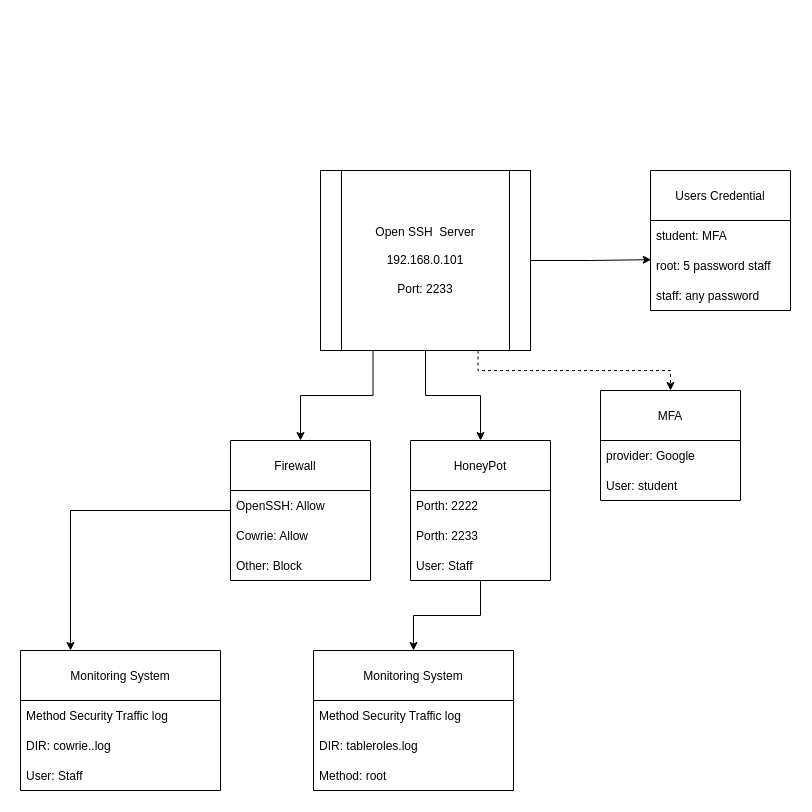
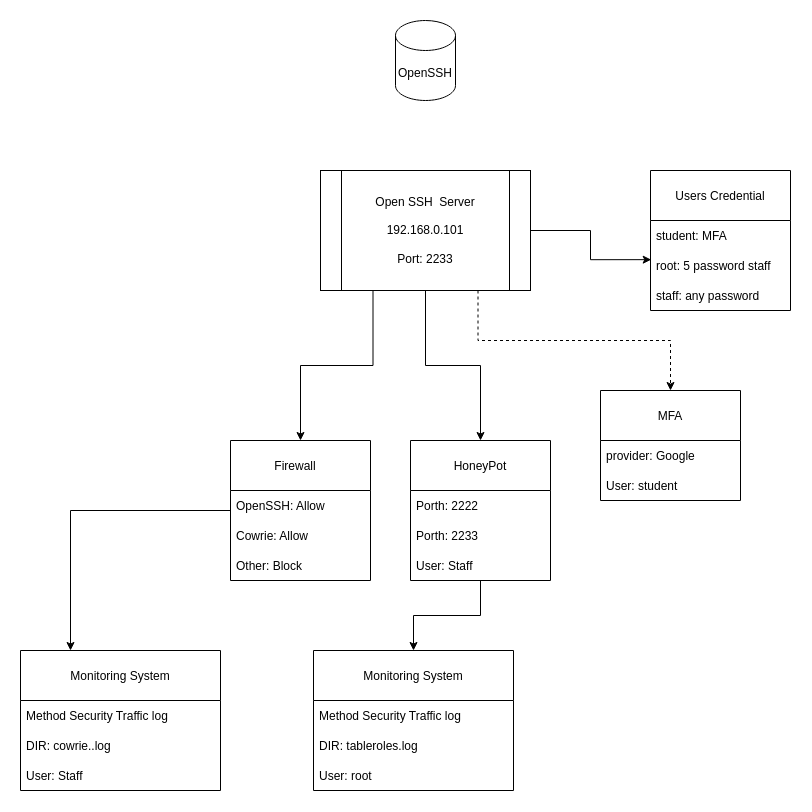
none -> (426, 61)
(426, 261) -> (426, 231)
(356, 776) -> (349, 776)
